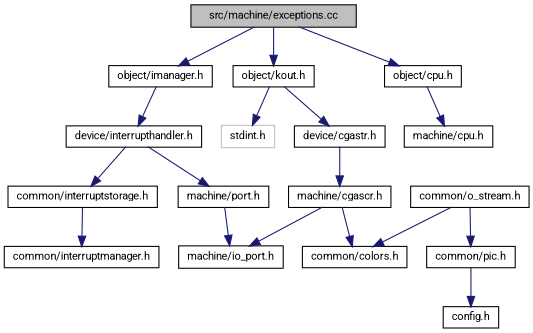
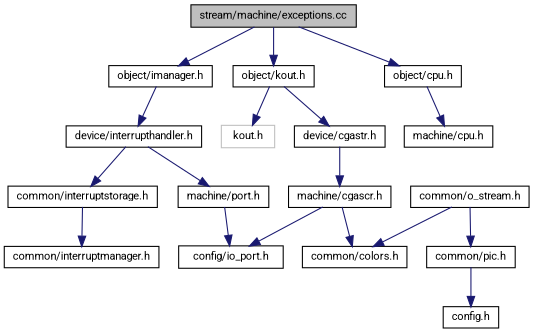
(274, 16) -> (274, 16)
(248, 137) -> (248, 137)
(231, 257) -> (231, 257)
